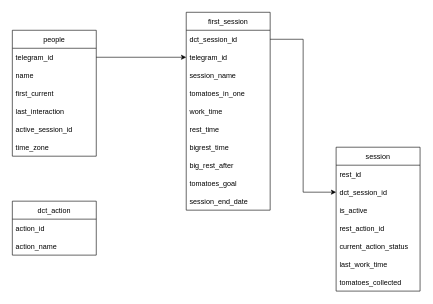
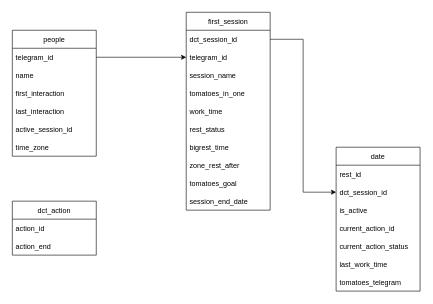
(41, 94) -> (47, 94)
(207, 130) -> (212, 130)
(378, 157) -> (378, 157)
(217, 166) -> (220, 166)
(366, 229) -> (372, 229)
(37, 247) -> (35, 247)
(374, 283) -> (373, 283)
